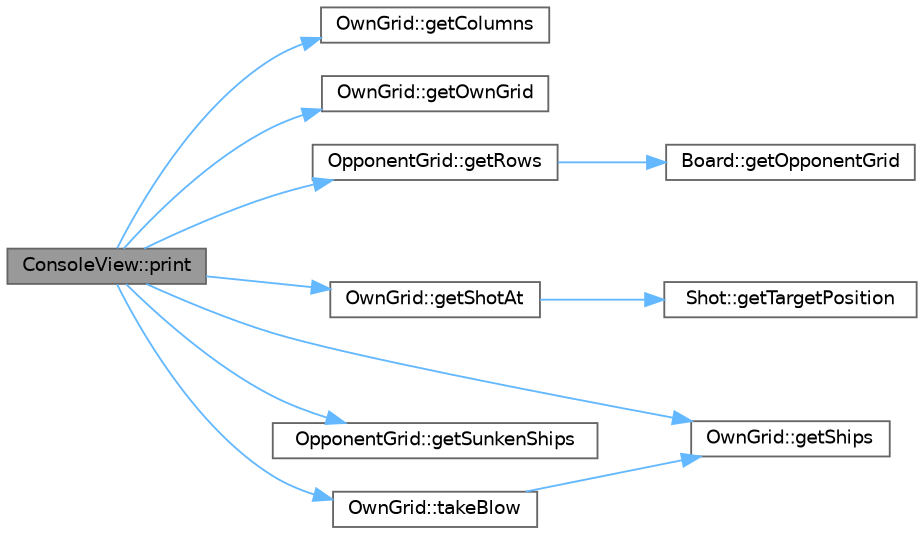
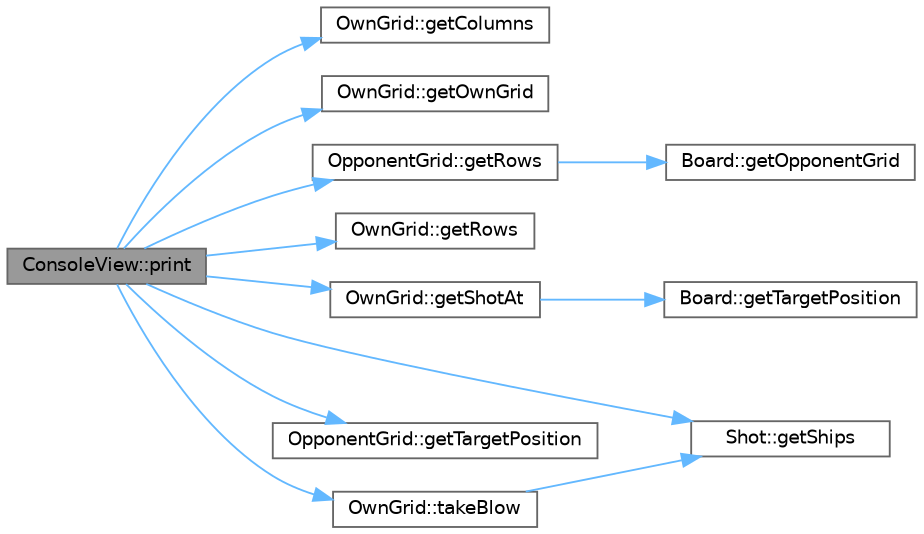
none -> (435, 231)
(790, 300) -> (790, 300)
(790, 439) -> (790, 439)
(435, 441) -> (435, 441)
